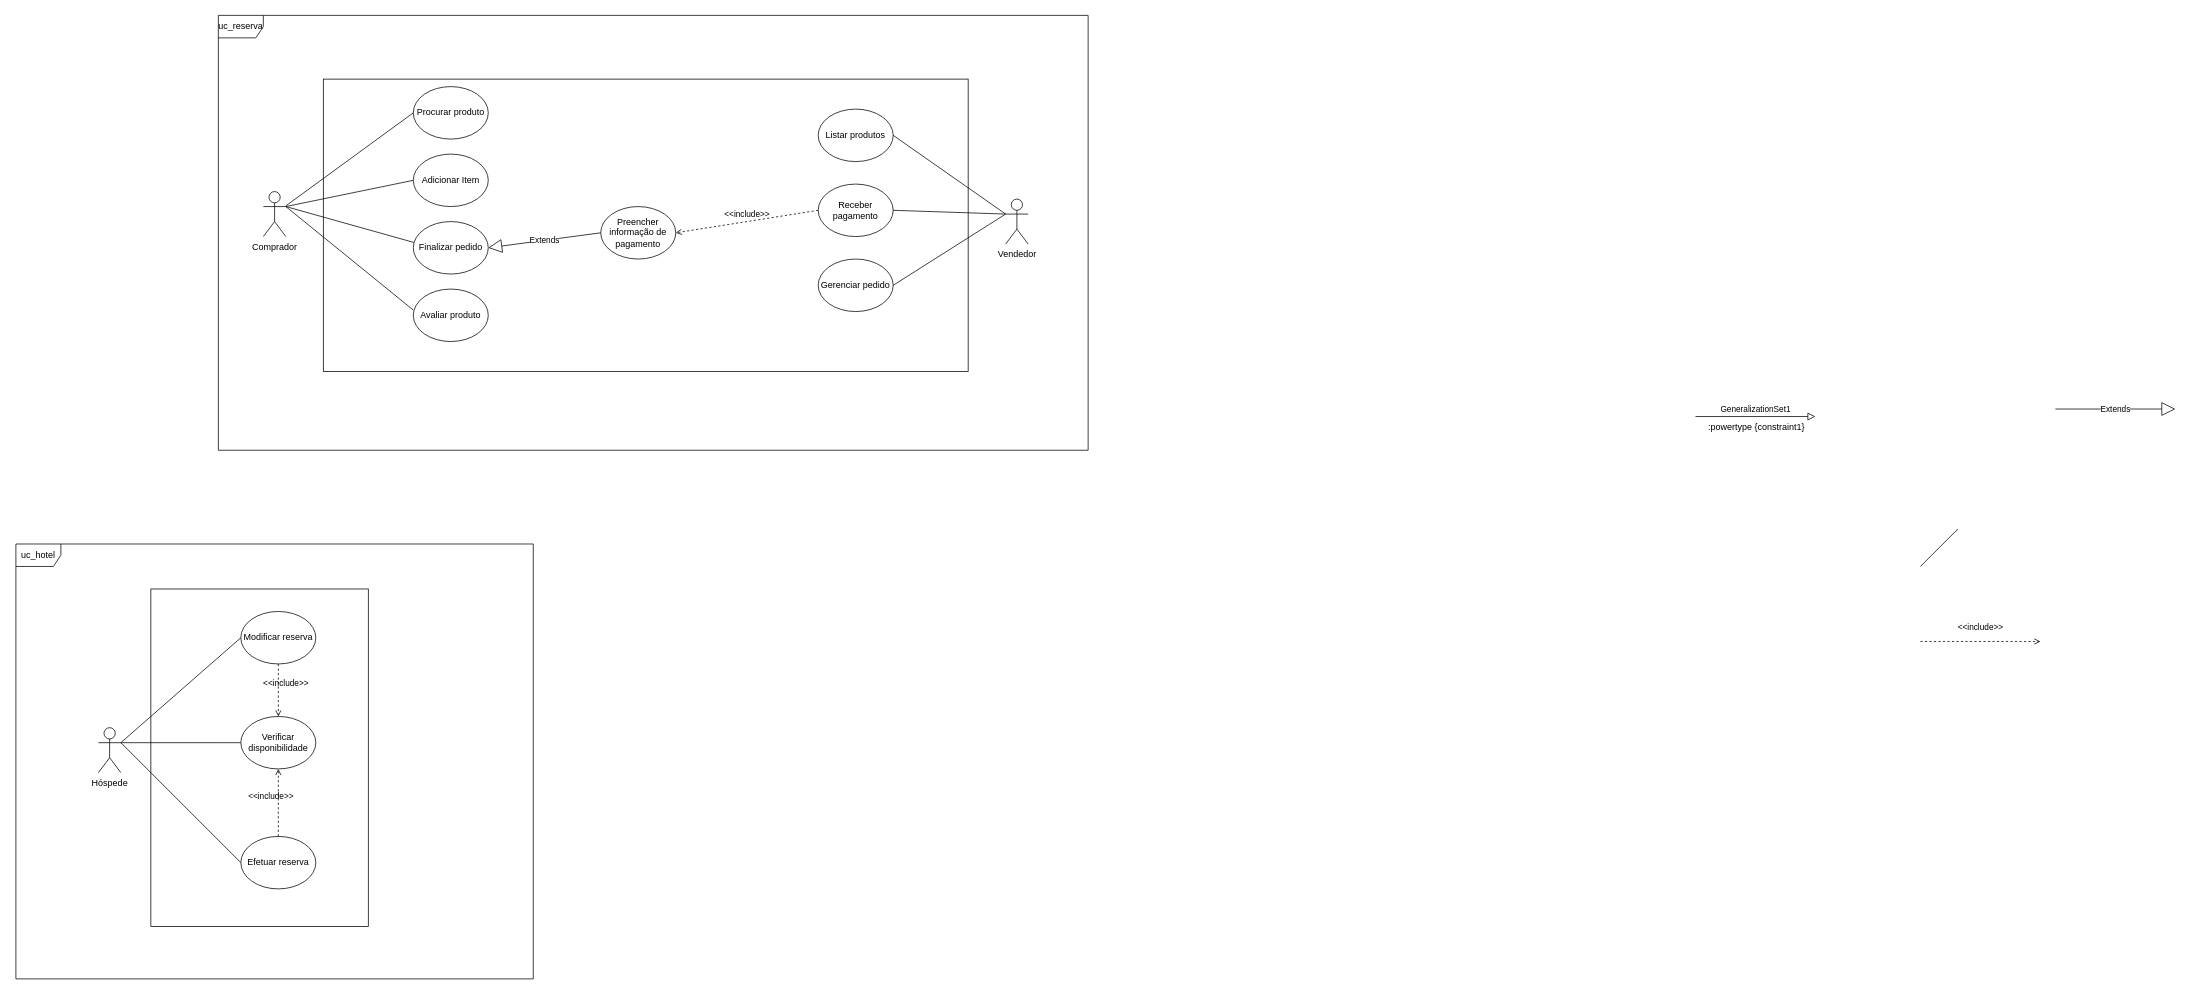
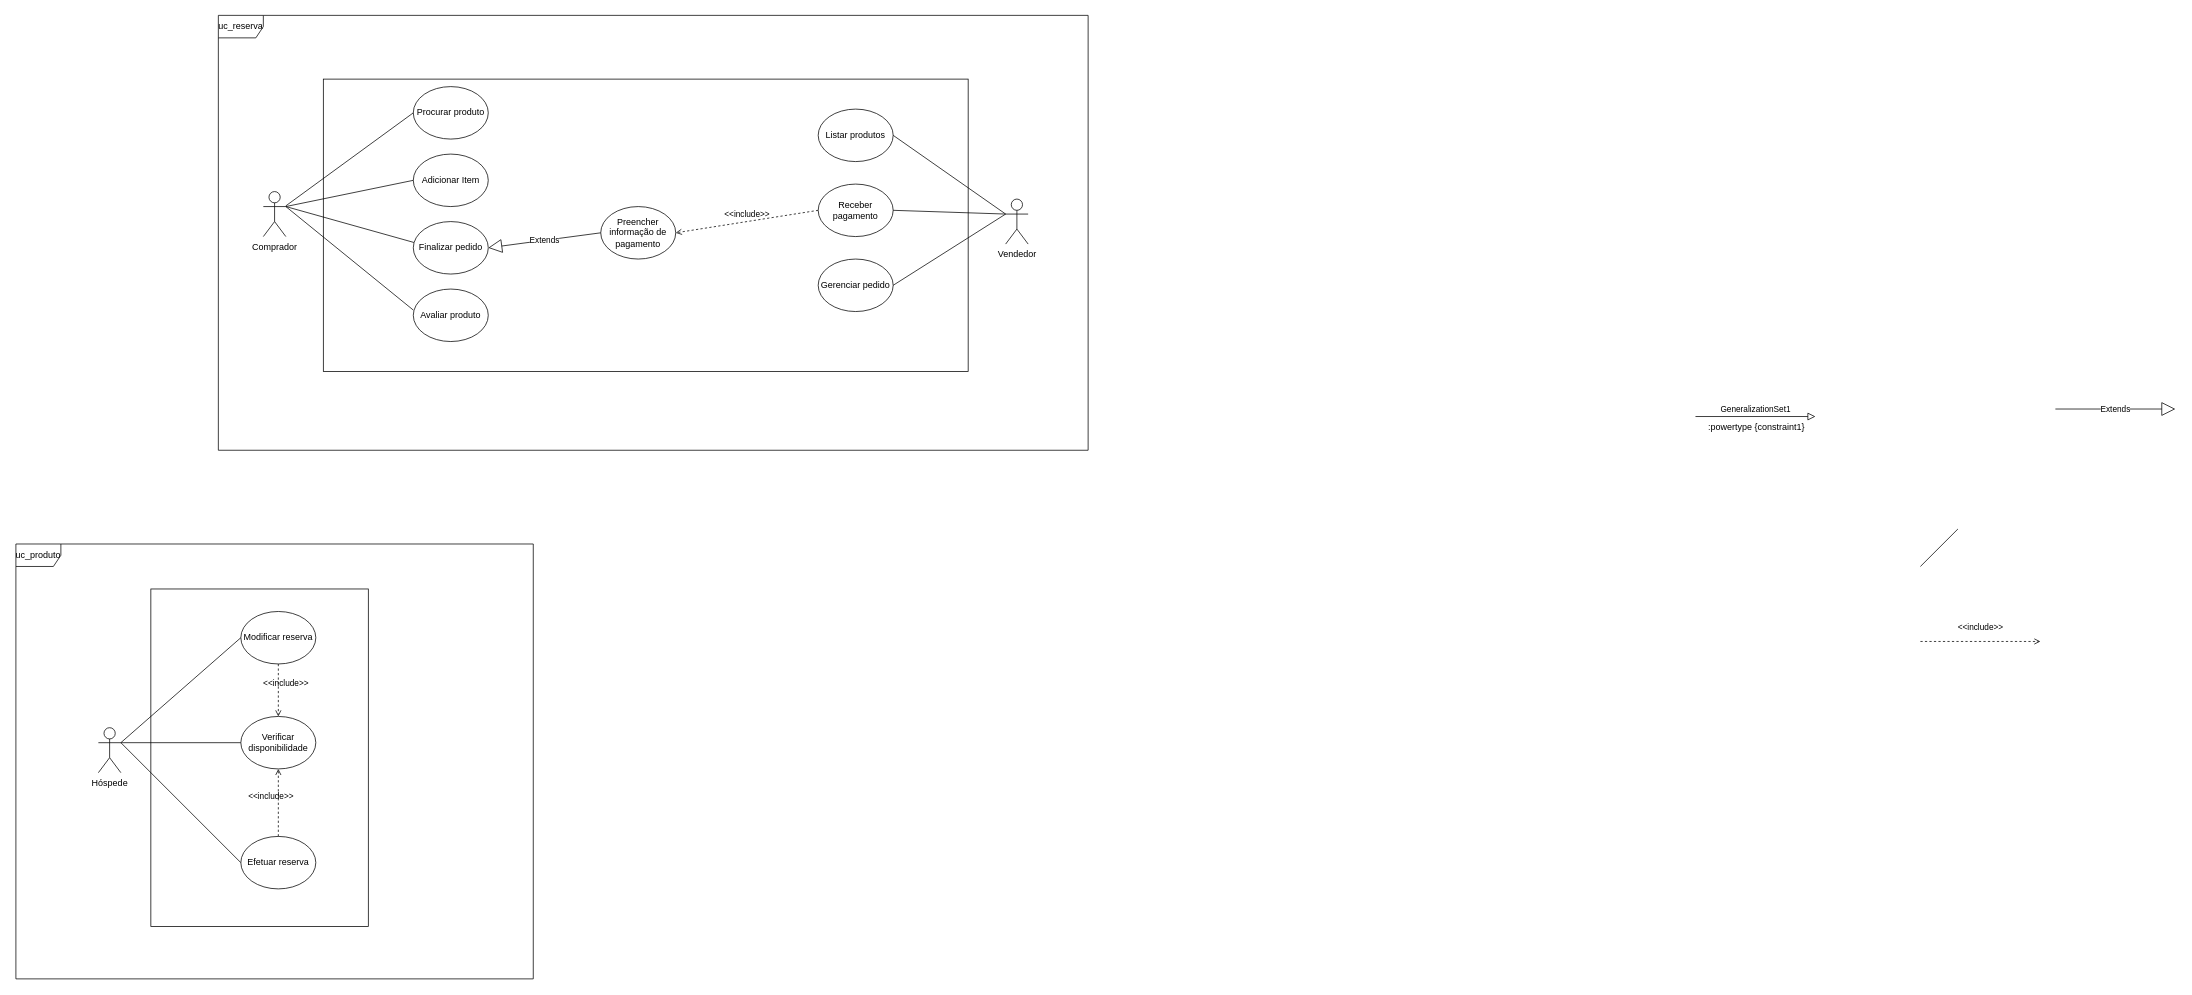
(38, 555) -> (38, 555)
